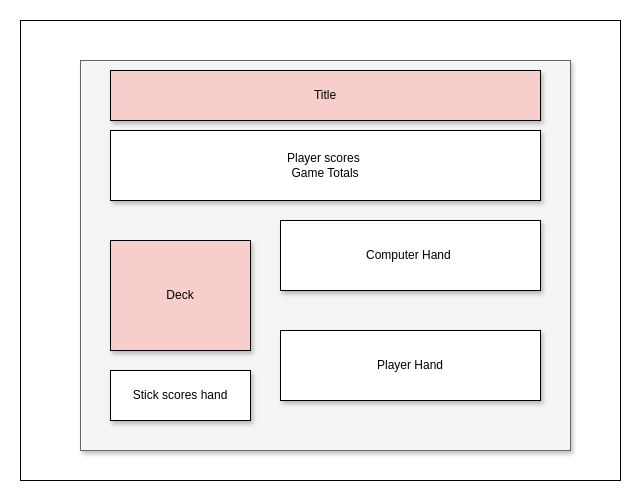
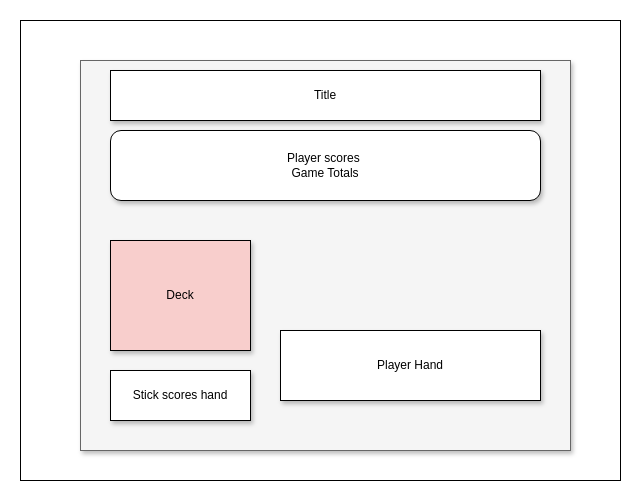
(326, 96) -> (326, 96)
(326, 166) -> (326, 166)
(411, 256) -> none
